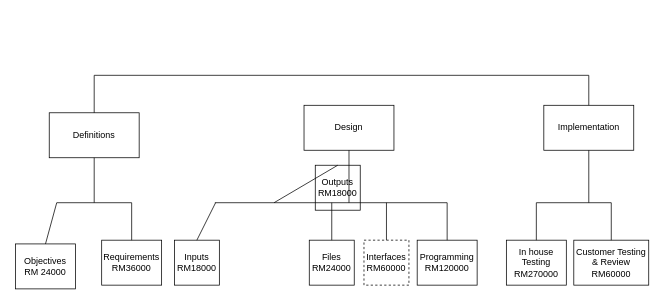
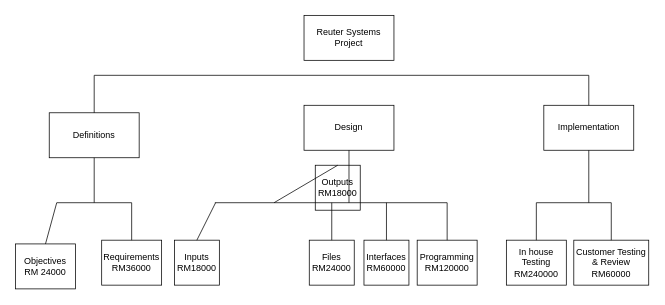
none -> (349, 38)
(387, 263) -> (387, 263)
(537, 263) -> (537, 263)
